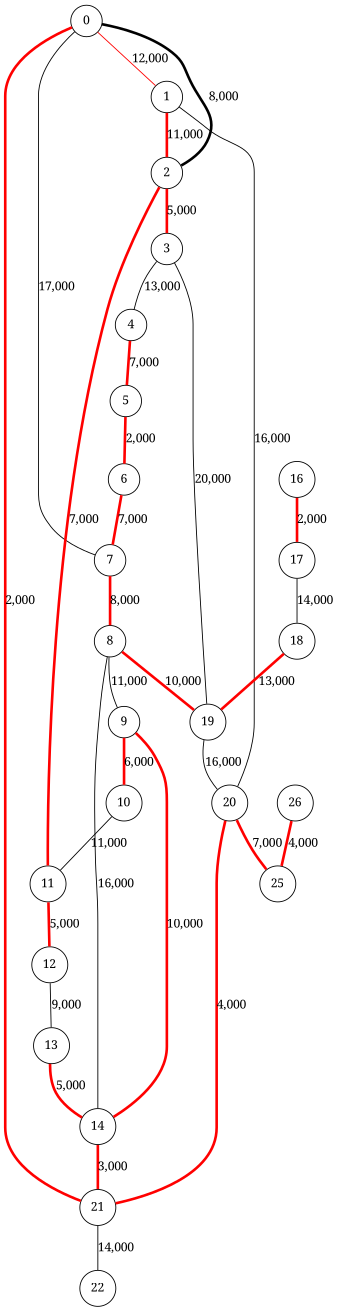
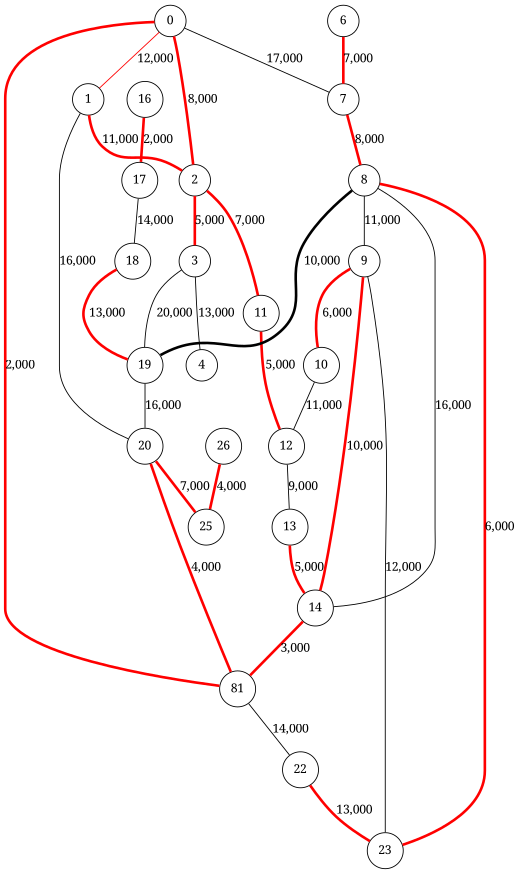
(189, 77) -> (185, 100)
(126, 401) -> none
(158, 681) -> (292, 315)
(86, 844) -> (304, 406)
none -> (385, 851)
(98, 1208) -> (238, 689)
